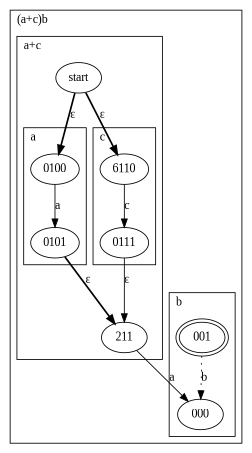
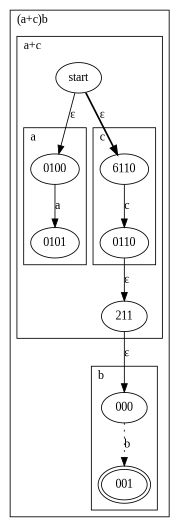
(68, 119) -> (68, 119)
(124, 243) -> (124, 243)
(87, 287) -> none
(201, 373) -> (124, 440)
(172, 378) -> (127, 353)
